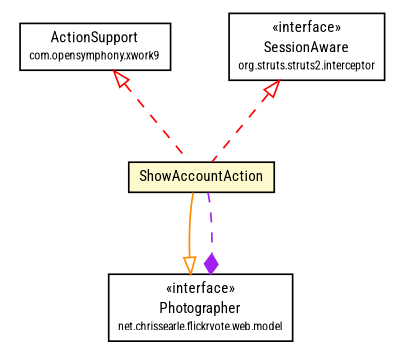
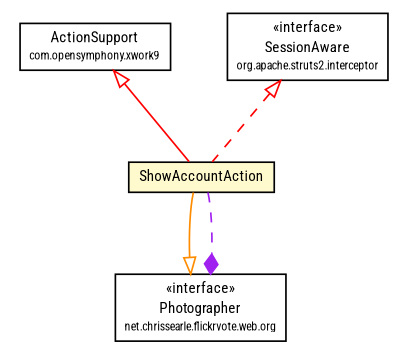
(307, 66) -> (308, 66)
(157, 123) -> (157, 123)
(201, 327) -> (201, 327)
